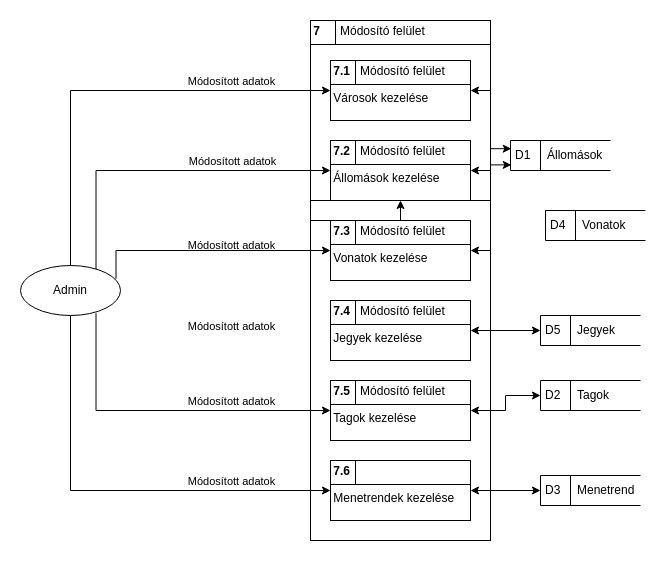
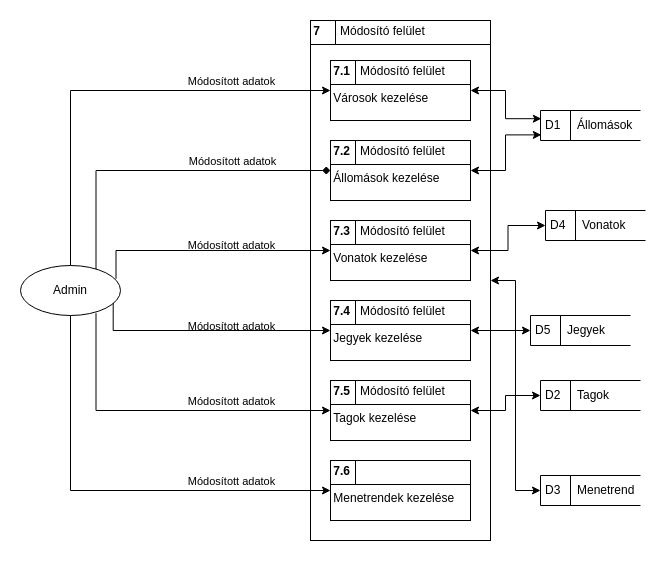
(561, 156) -> (591, 126)
(322, 171) -> (322, 171)
(482, 201) -> (508, 233)
none -> (206, 331)
(591, 331) -> (581, 331)
(497, 491) -> (516, 378)
